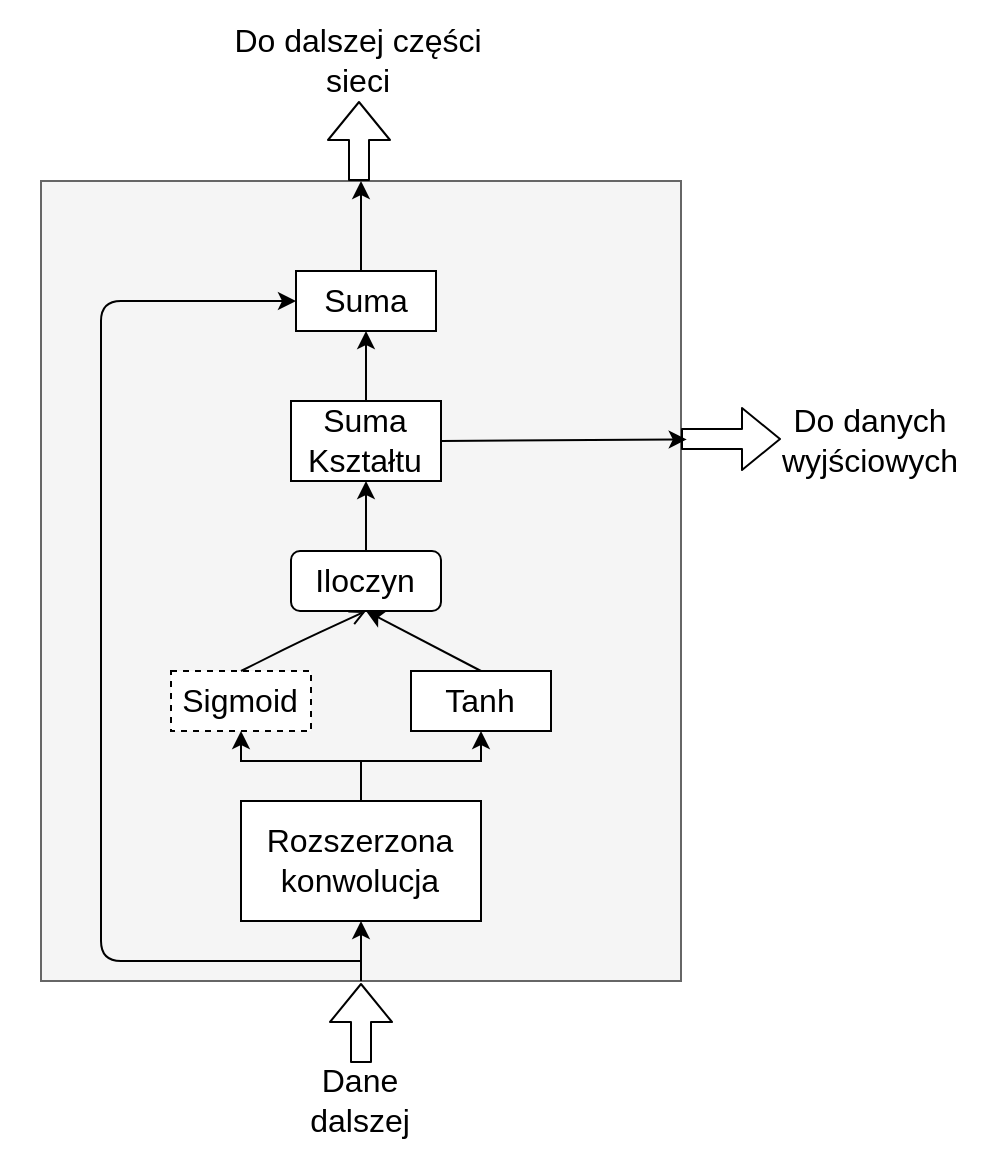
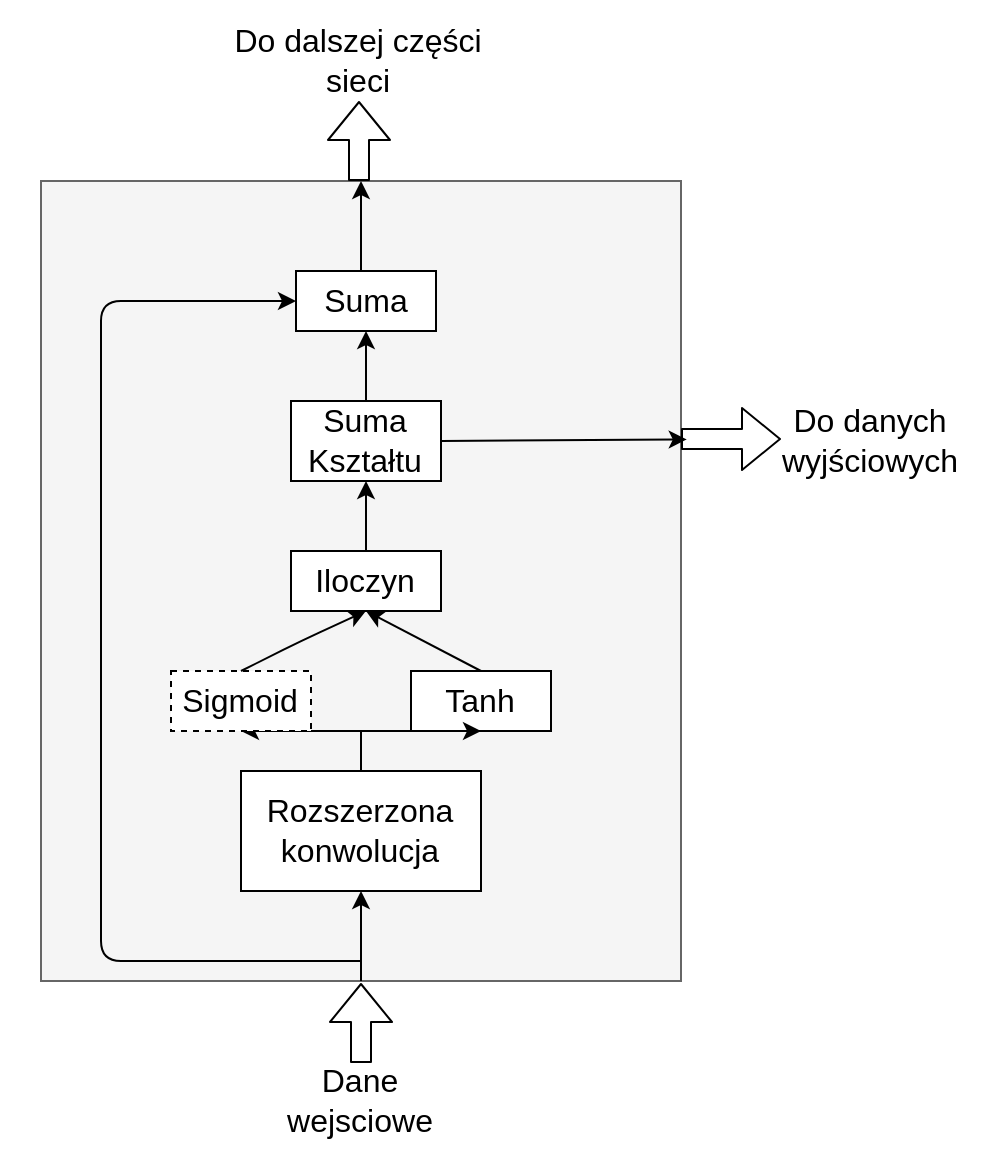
(366, 581) -> (366, 581)
(356, 616) -> (353, 617)
(361, 861) -> (361, 831)
(361, 1101) -> (361, 1101)
